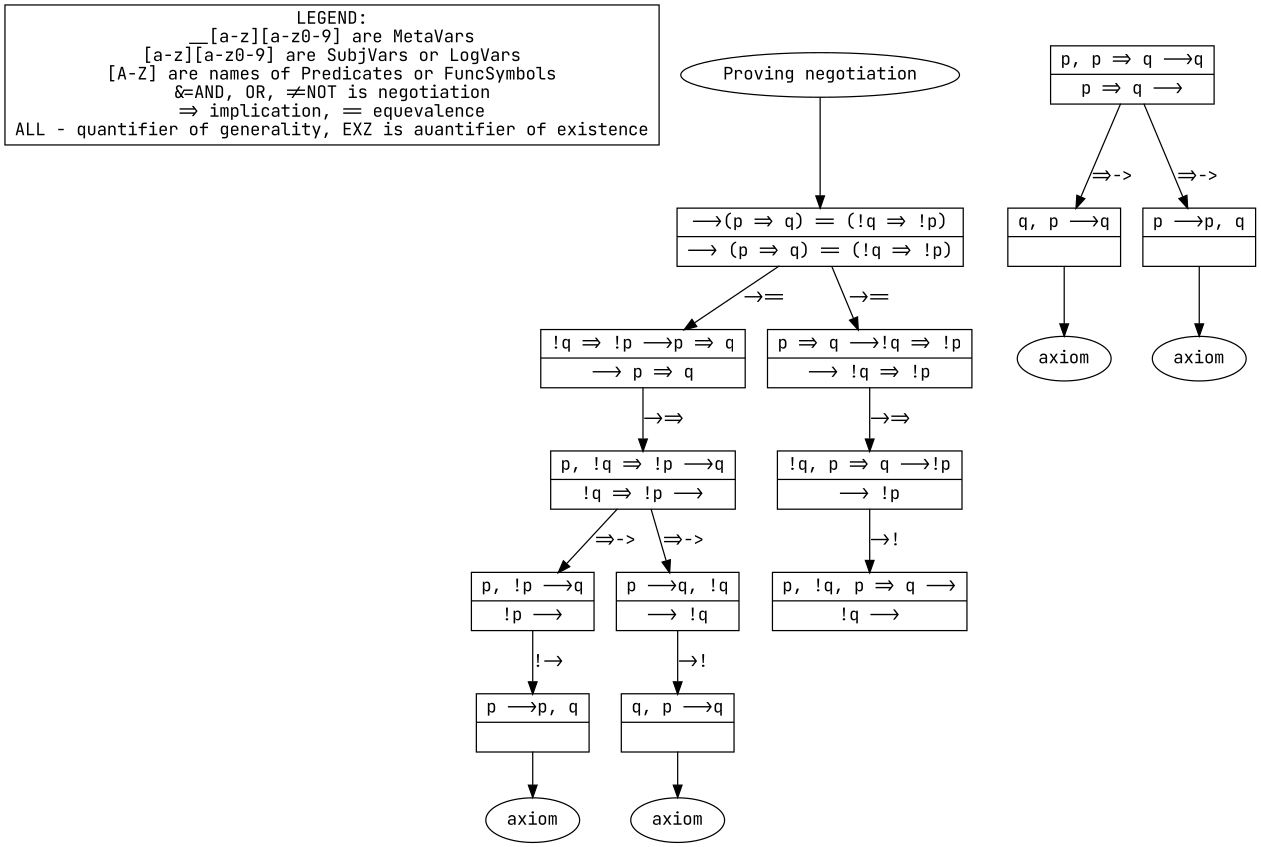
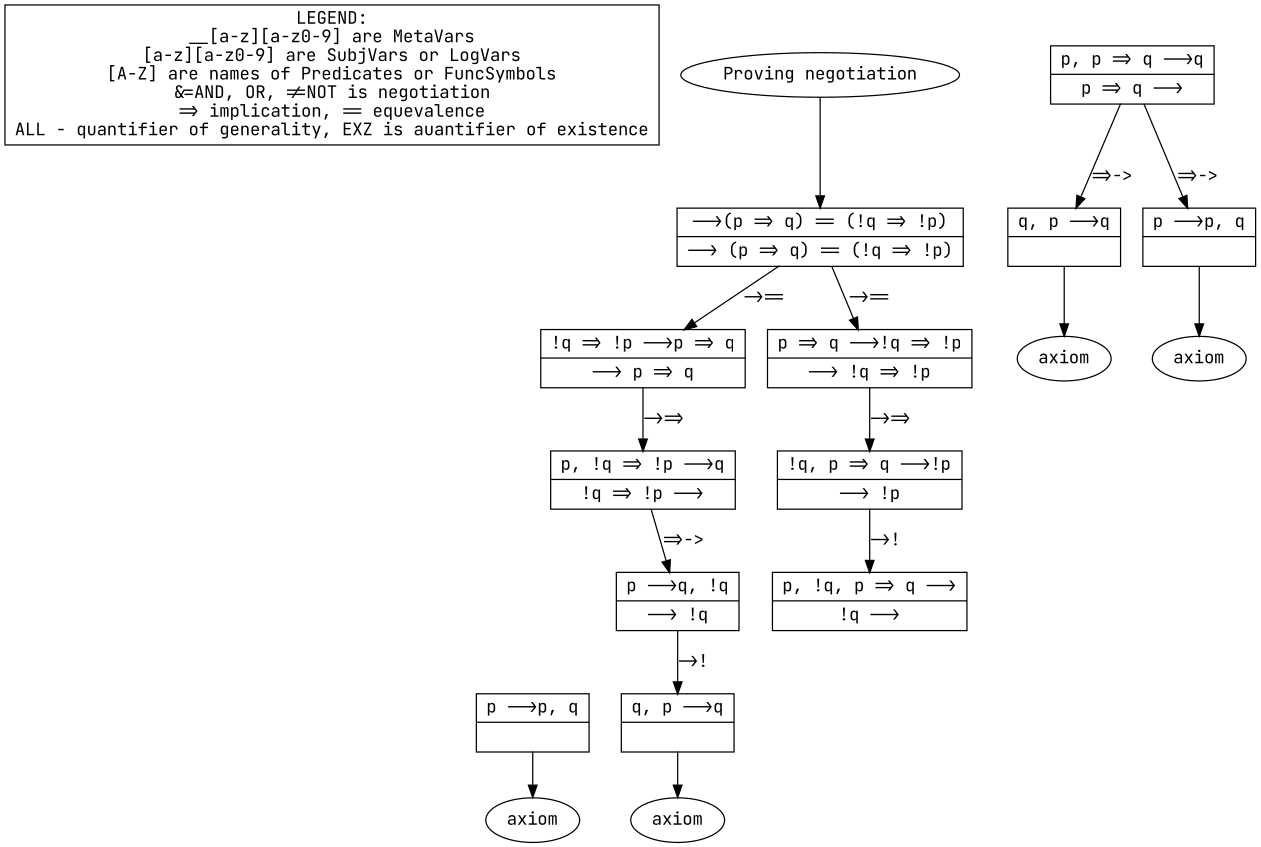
(533, 601) -> none
